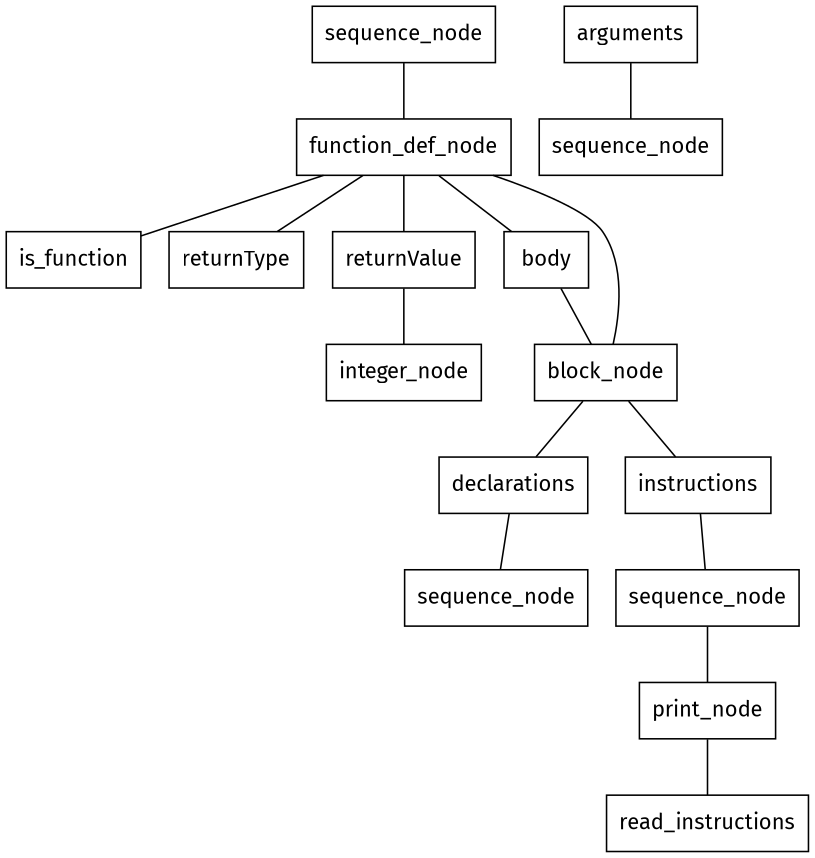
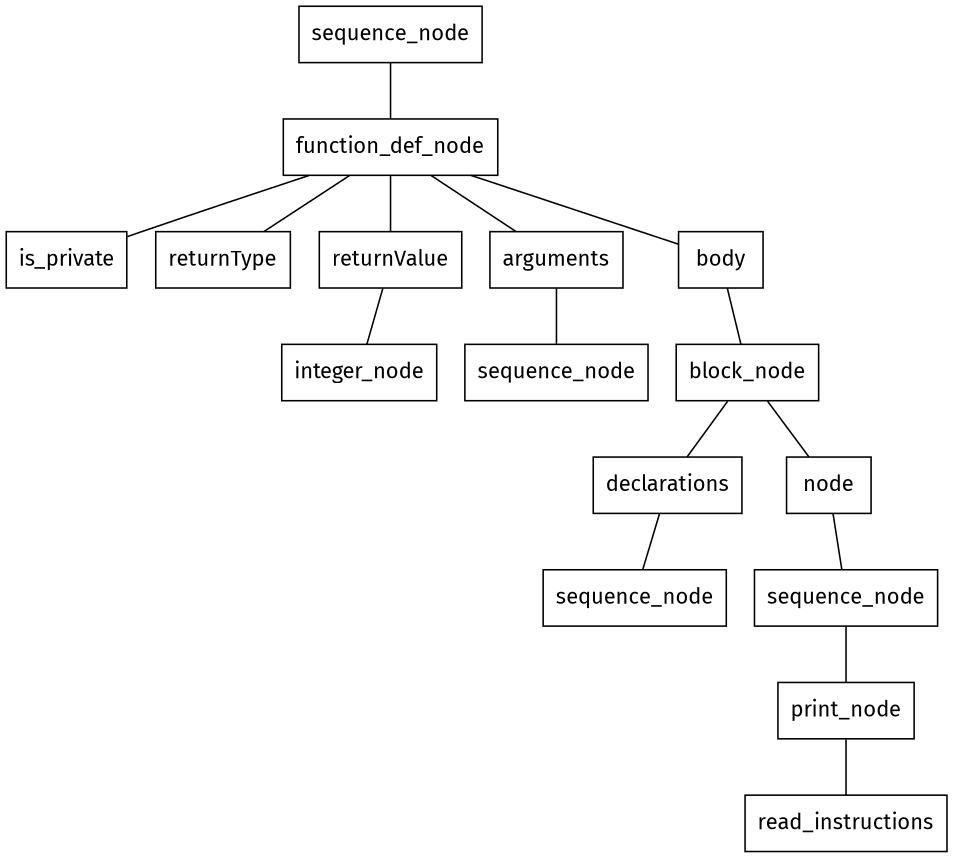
(600, 229) -> (473, 203)
(74, 260) -> (67, 260)
(698, 485) -> (829, 485)
